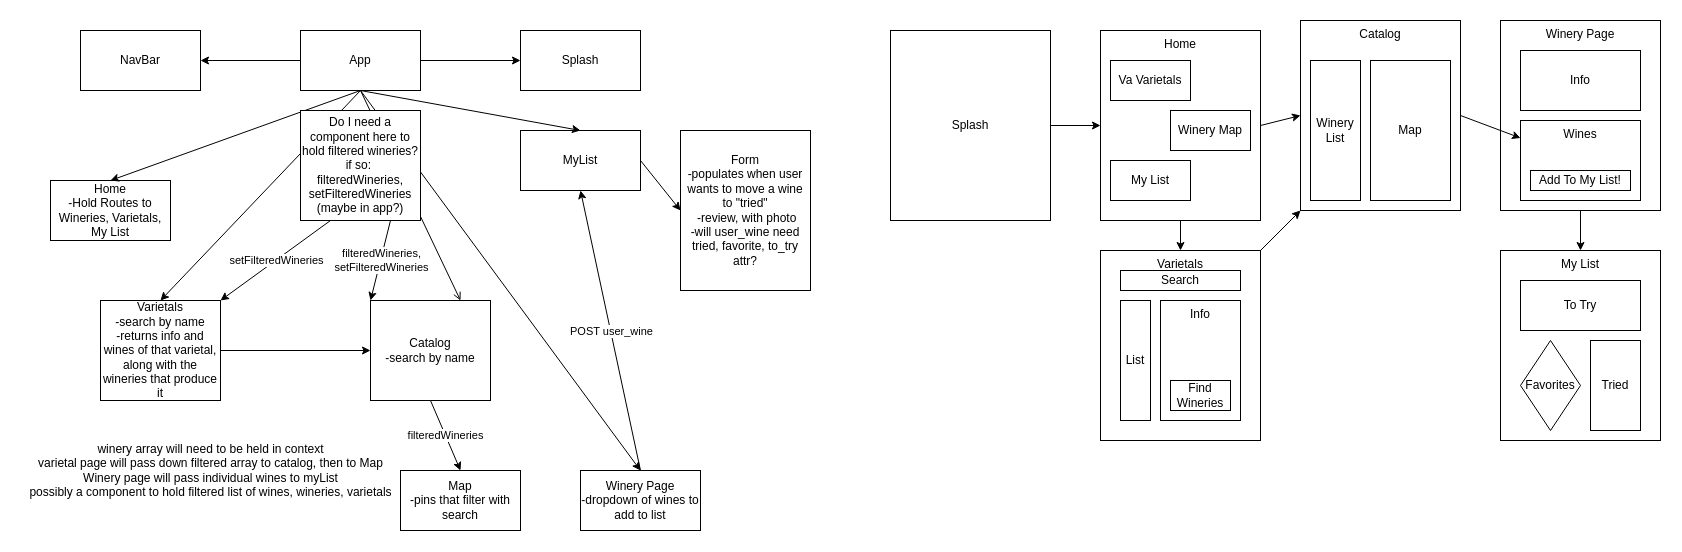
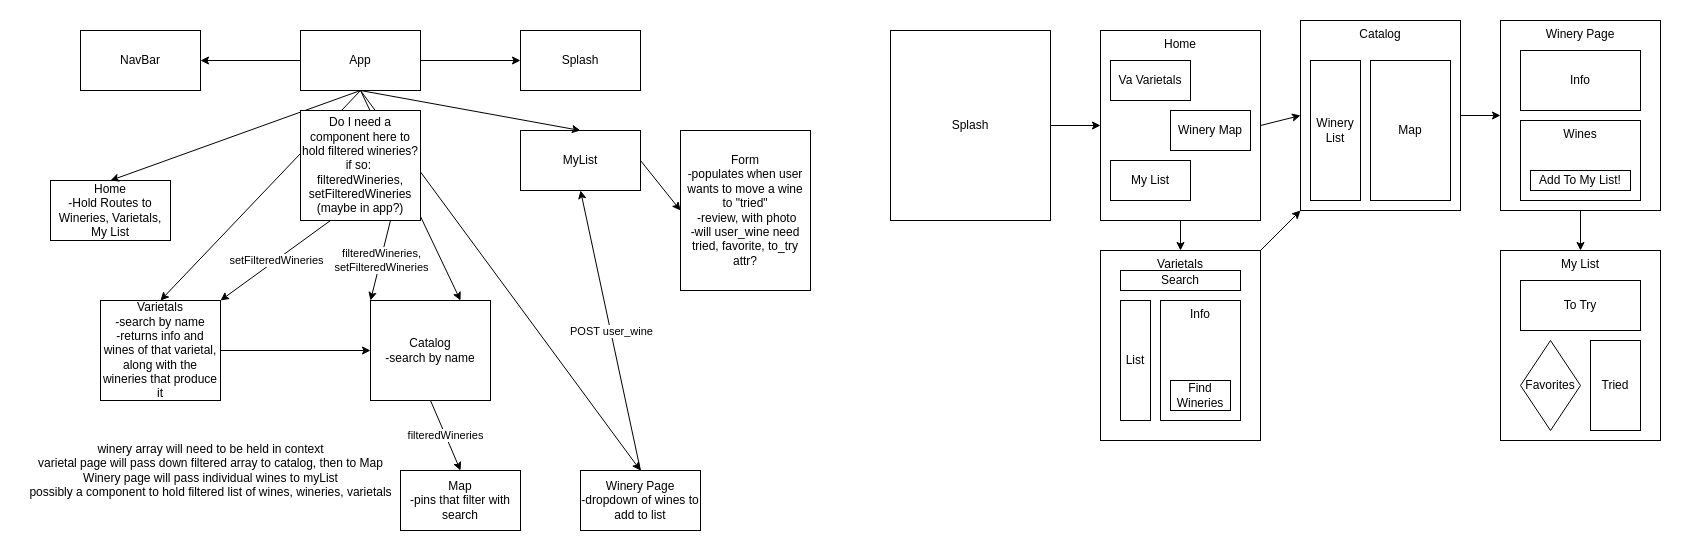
(1487, 125) -> (1477, 116)
(458, 295) -> (457, 293)
